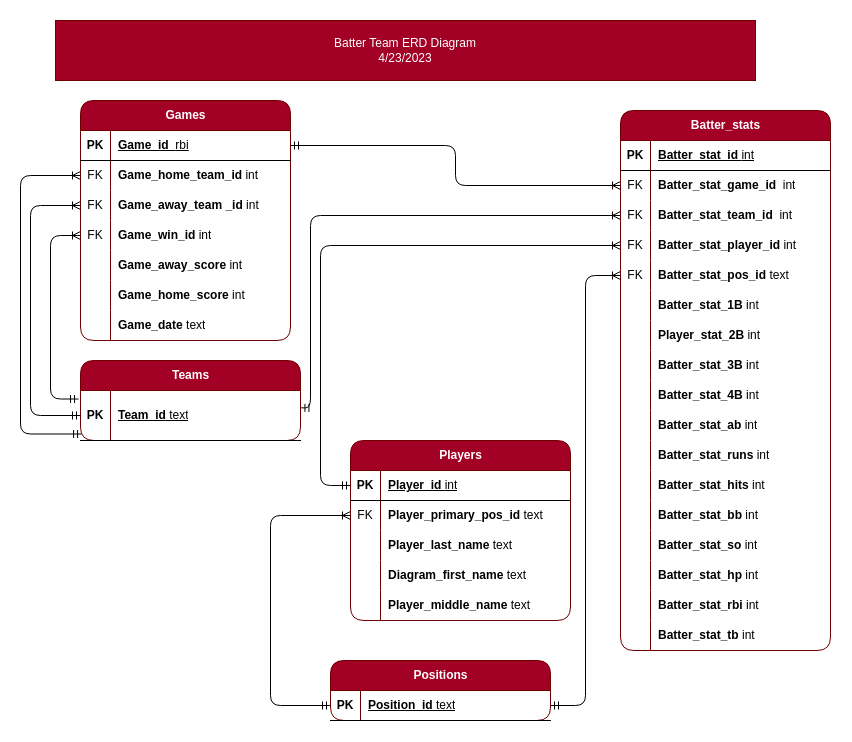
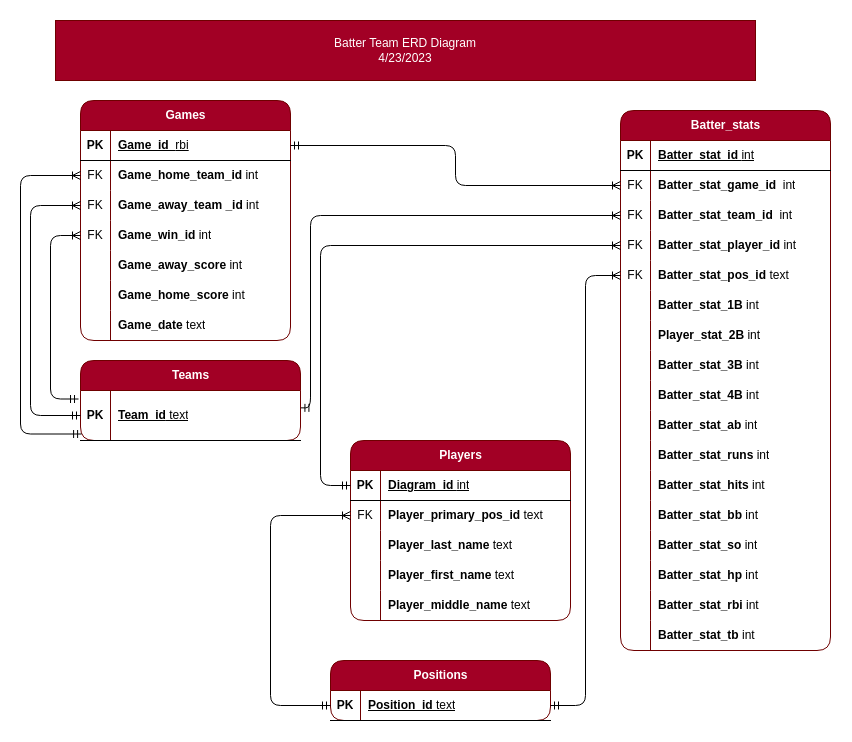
(426, 486) -> (429, 486)
(463, 576) -> (459, 576)
